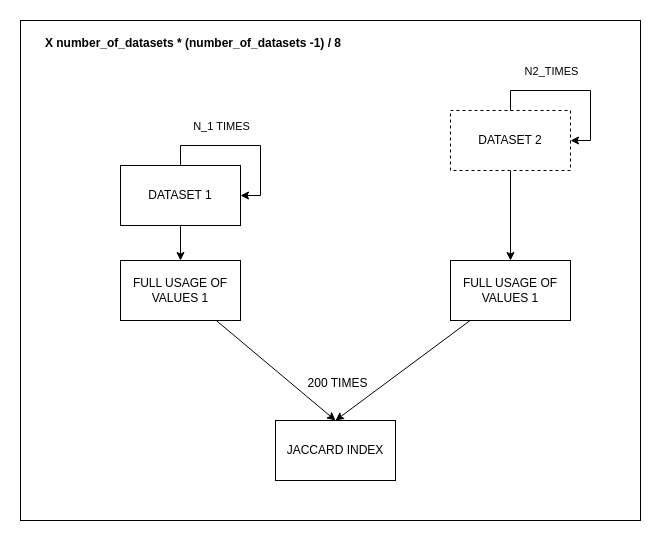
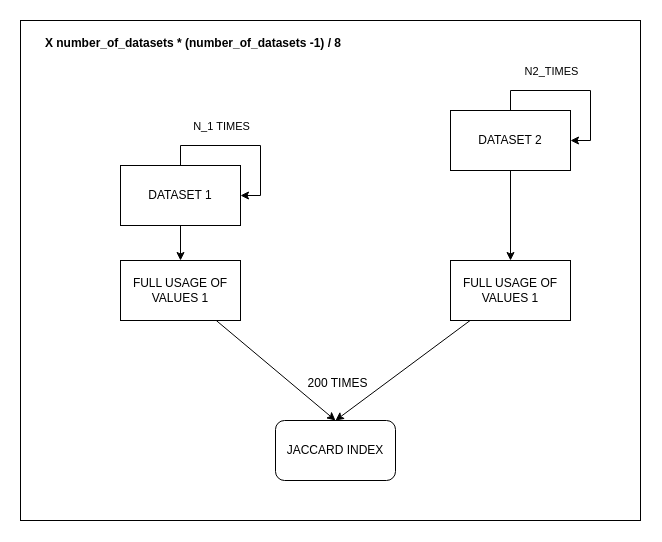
(511, 141) -> (511, 141)
(336, 451) -> (336, 451)
